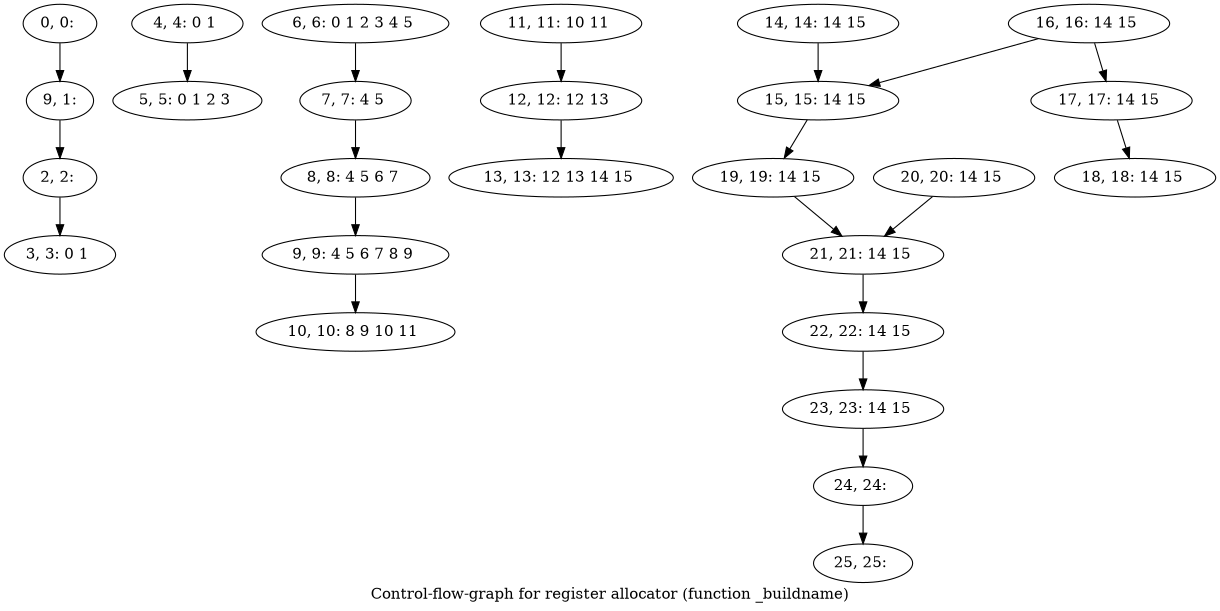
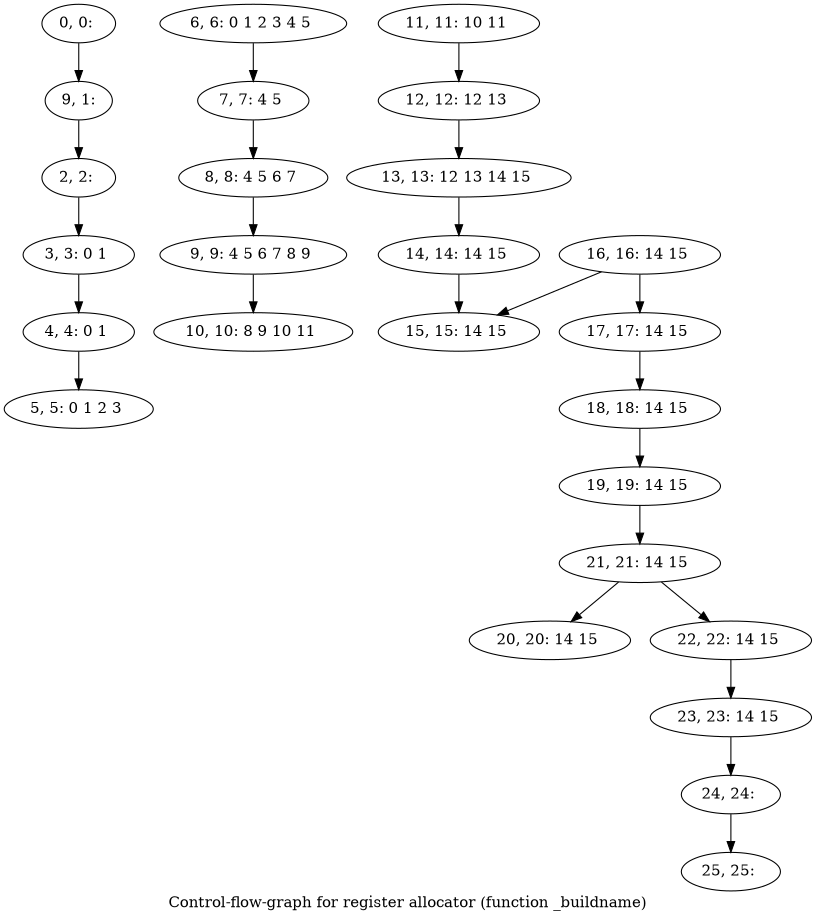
(799, 134) -> (640, 442)
none -> (459, 211)
(913, 213) -> (599, 598)
none -> (79, 288)
